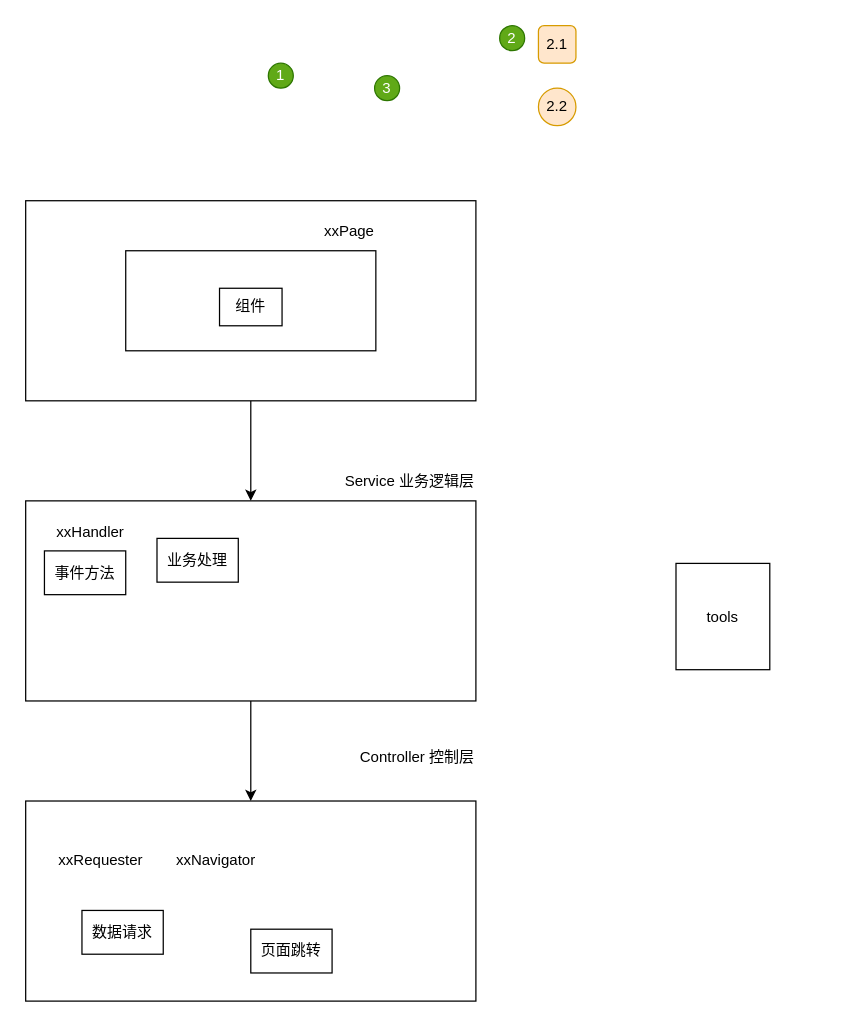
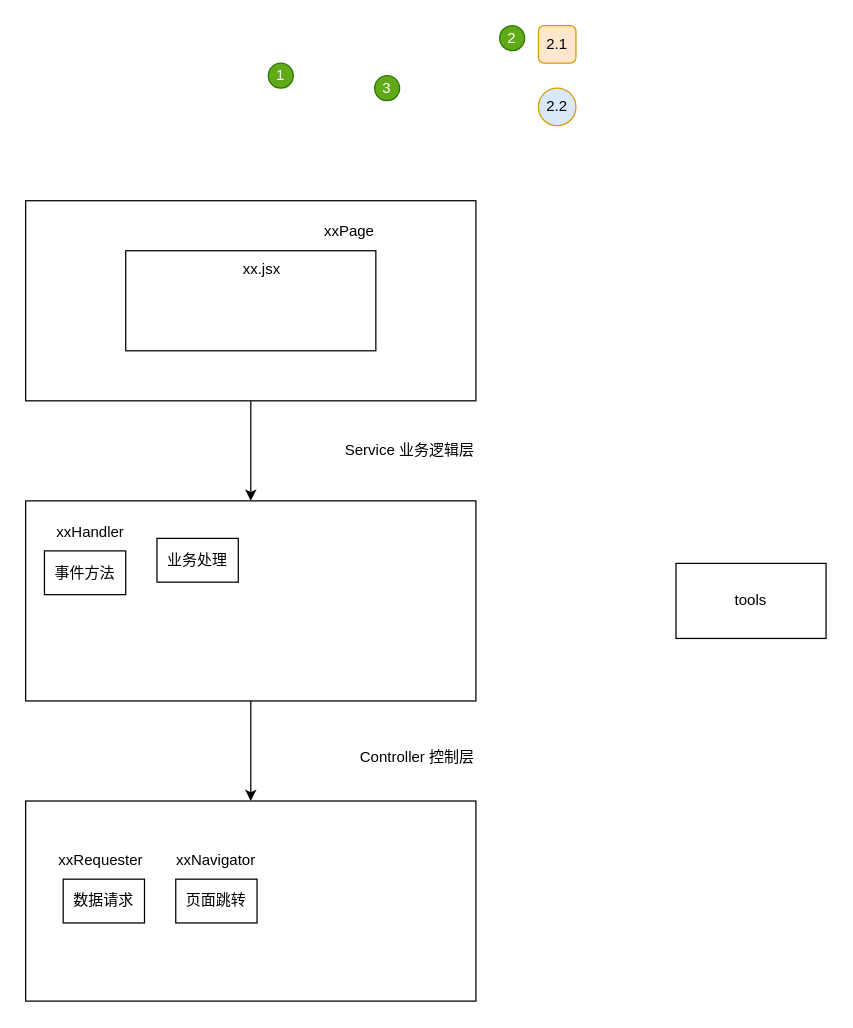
(557, 107) -> (557, 107)
none -> (251, 269)
(251, 307) -> none
(394, 482) -> (394, 451)
(723, 616) -> (751, 601)
(123, 932) -> (104, 901)
(291, 951) -> (216, 901)
